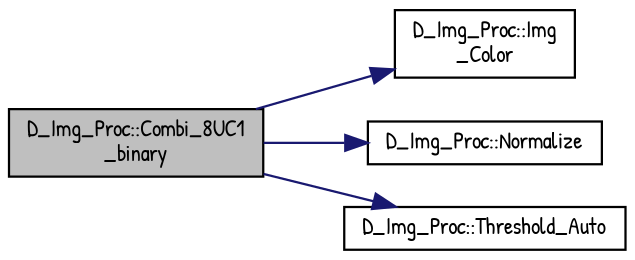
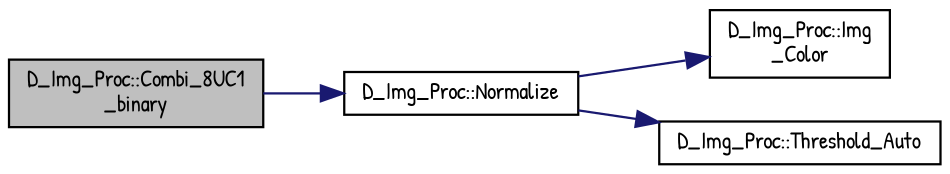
(314, 92) -> (632, 68)
(319, 188) -> (607, 115)
